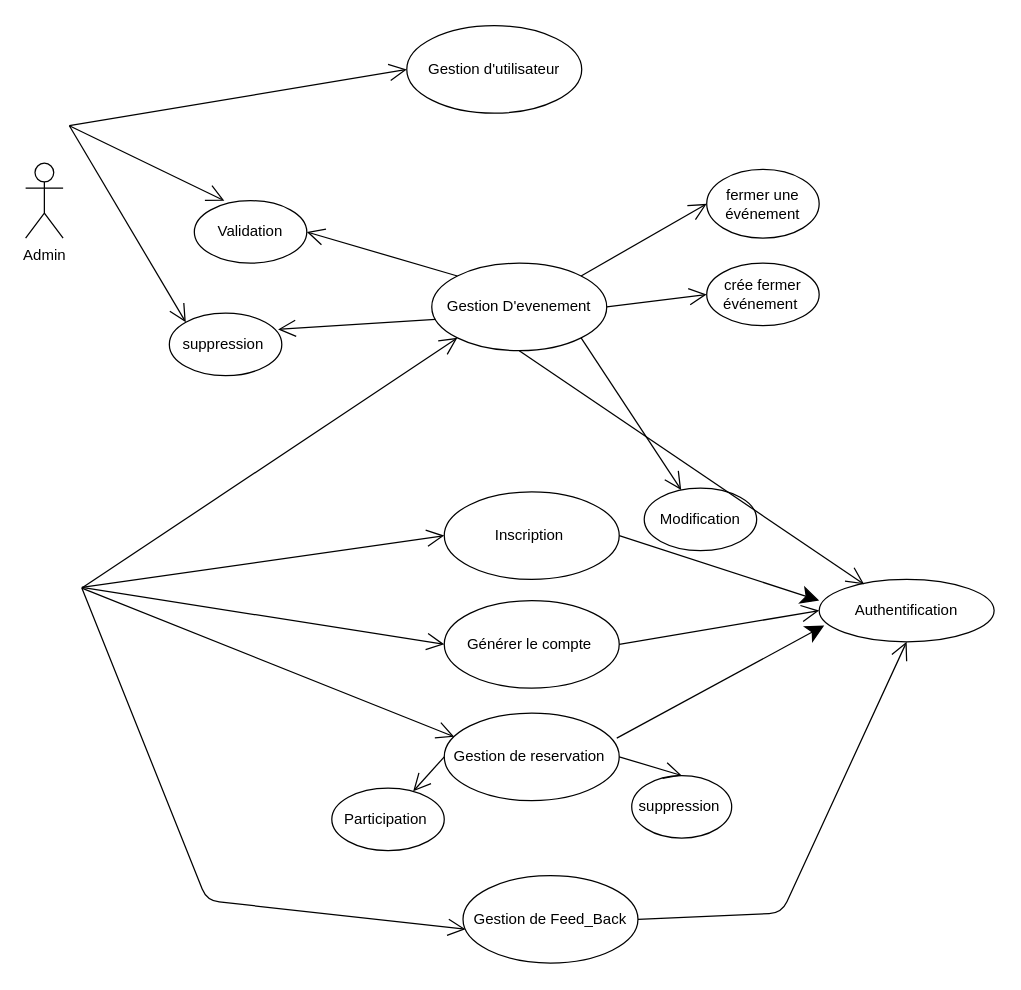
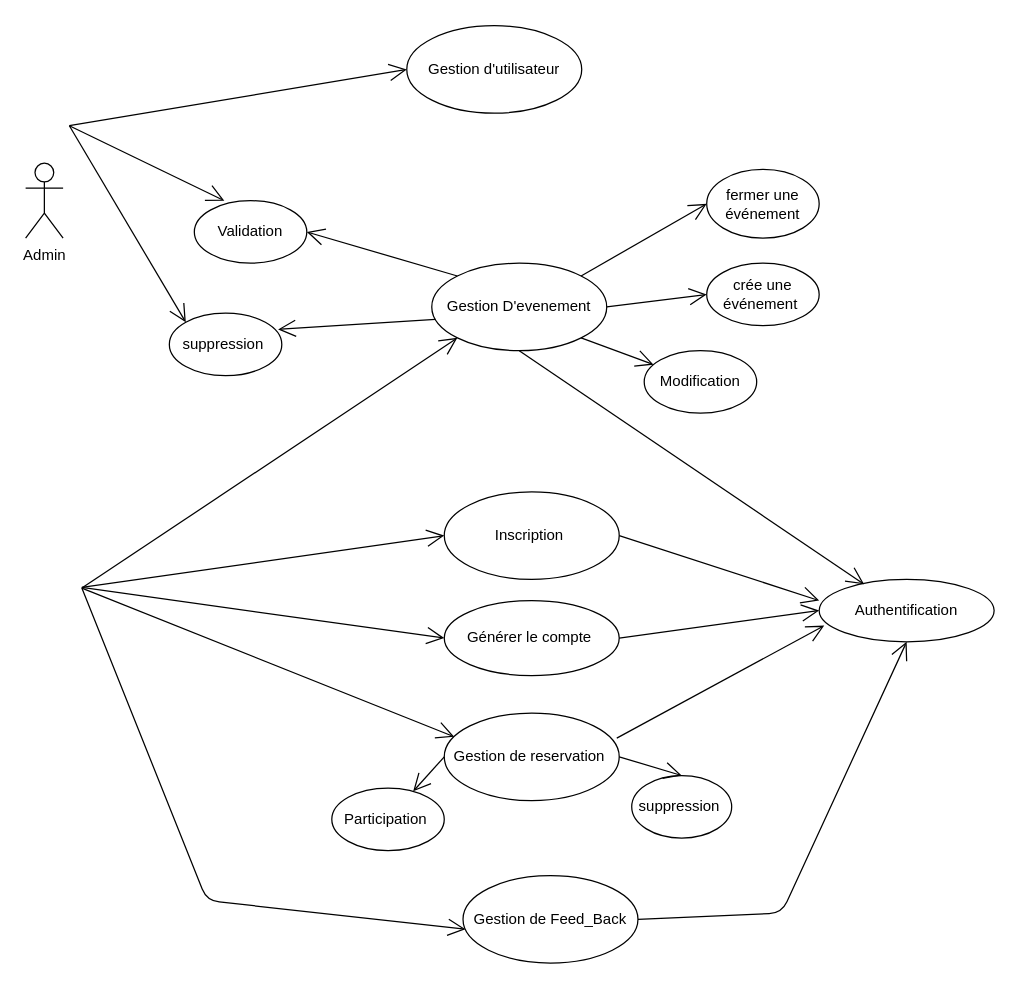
(763, 294) -> (763, 294)
(701, 519) -> (701, 382)
(804, 595) -> (809, 597)
(811, 633) -> (815, 631)
(532, 644) -> (532, 638)
